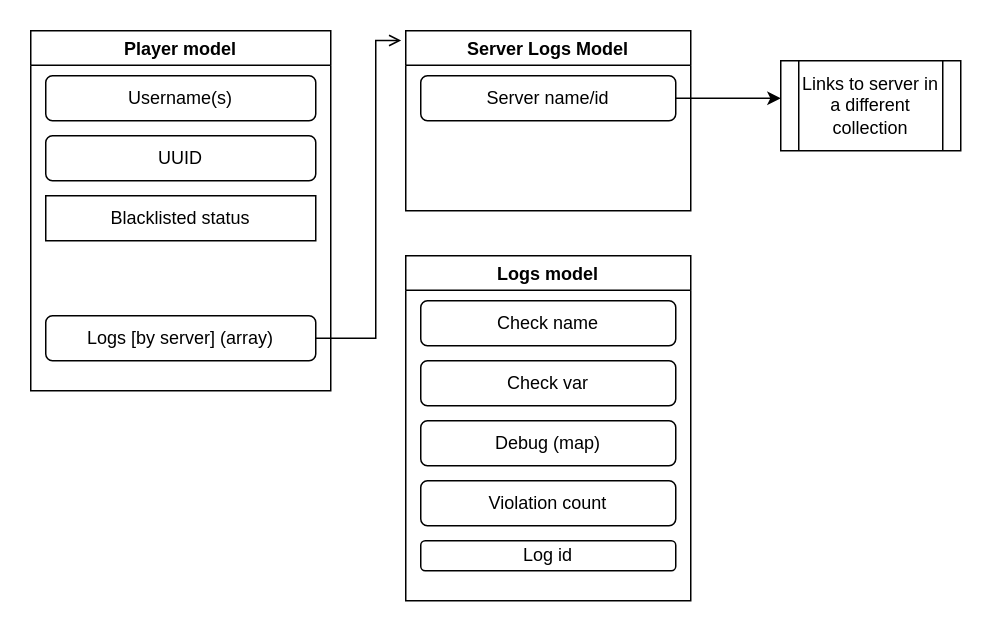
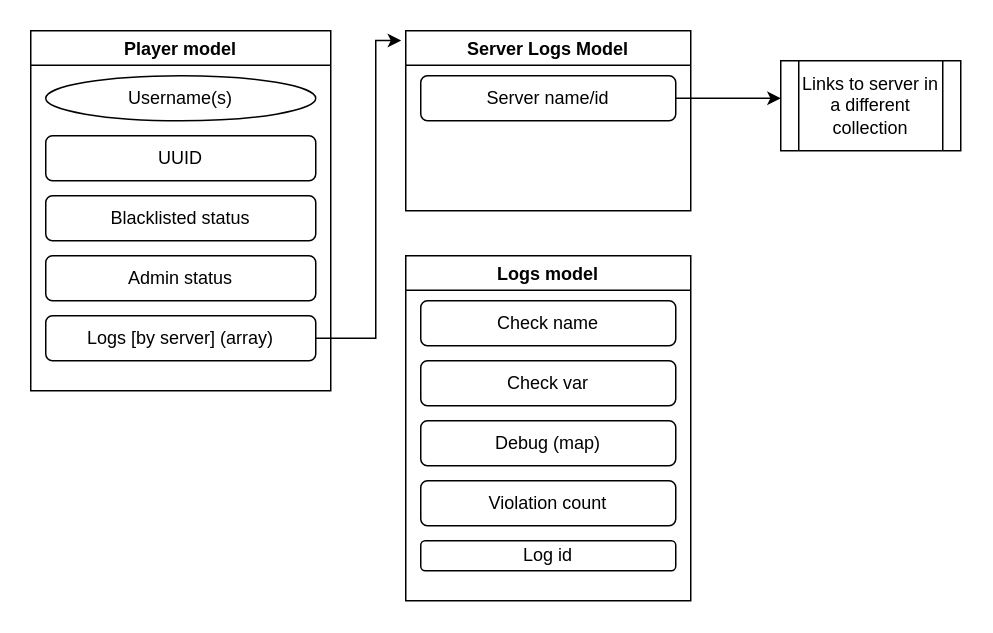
(392, 40) -> (390, 40)
(181, 98) -> (181, 98)
(181, 218) -> (181, 218)
none -> (181, 278)
